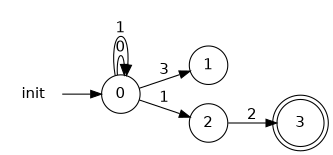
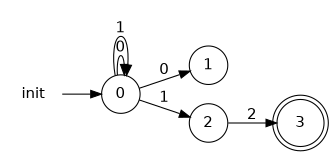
(165, 70) -> (165, 70)
